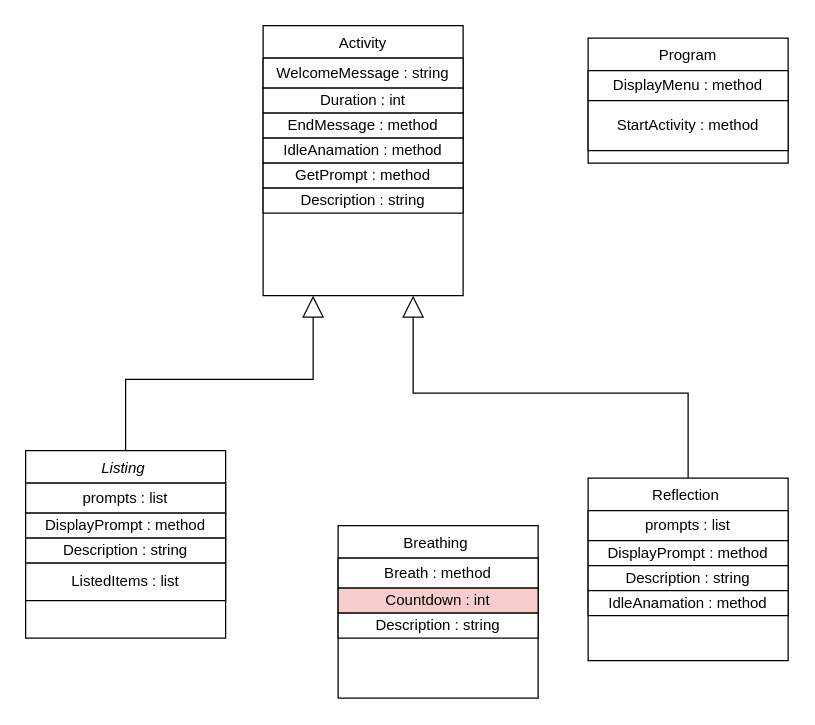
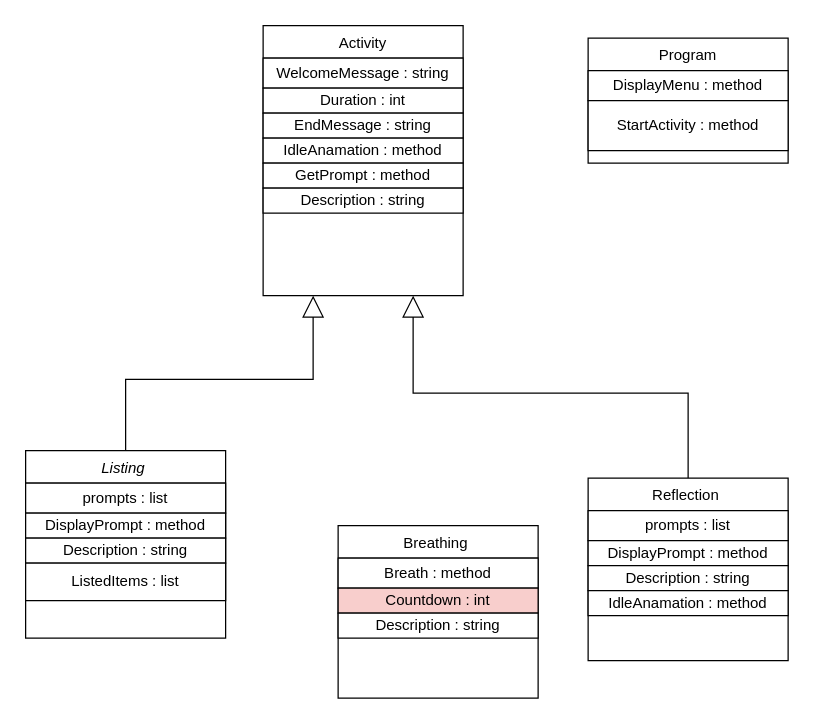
(363, 126) -> (363, 126)
